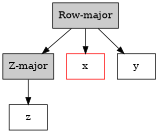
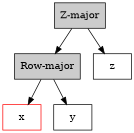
(60, 39) -> (66, 38)
